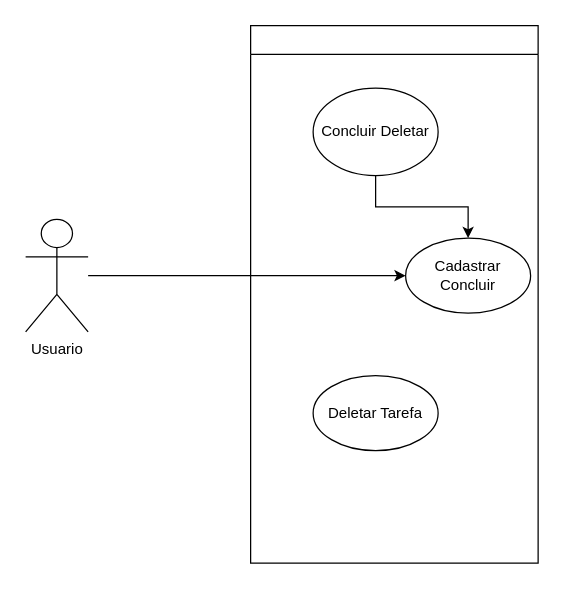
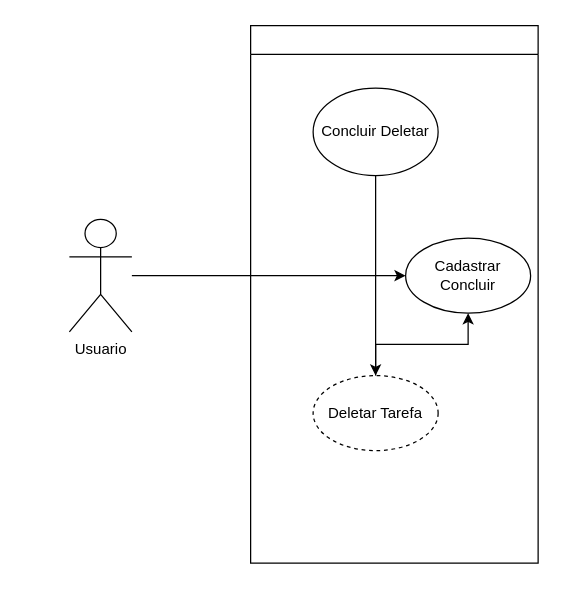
(432, 207) -> (376, 273)
(57, 276) -> (101, 276)
none -> (434, 344)
(376, 413) -> (376, 413)
